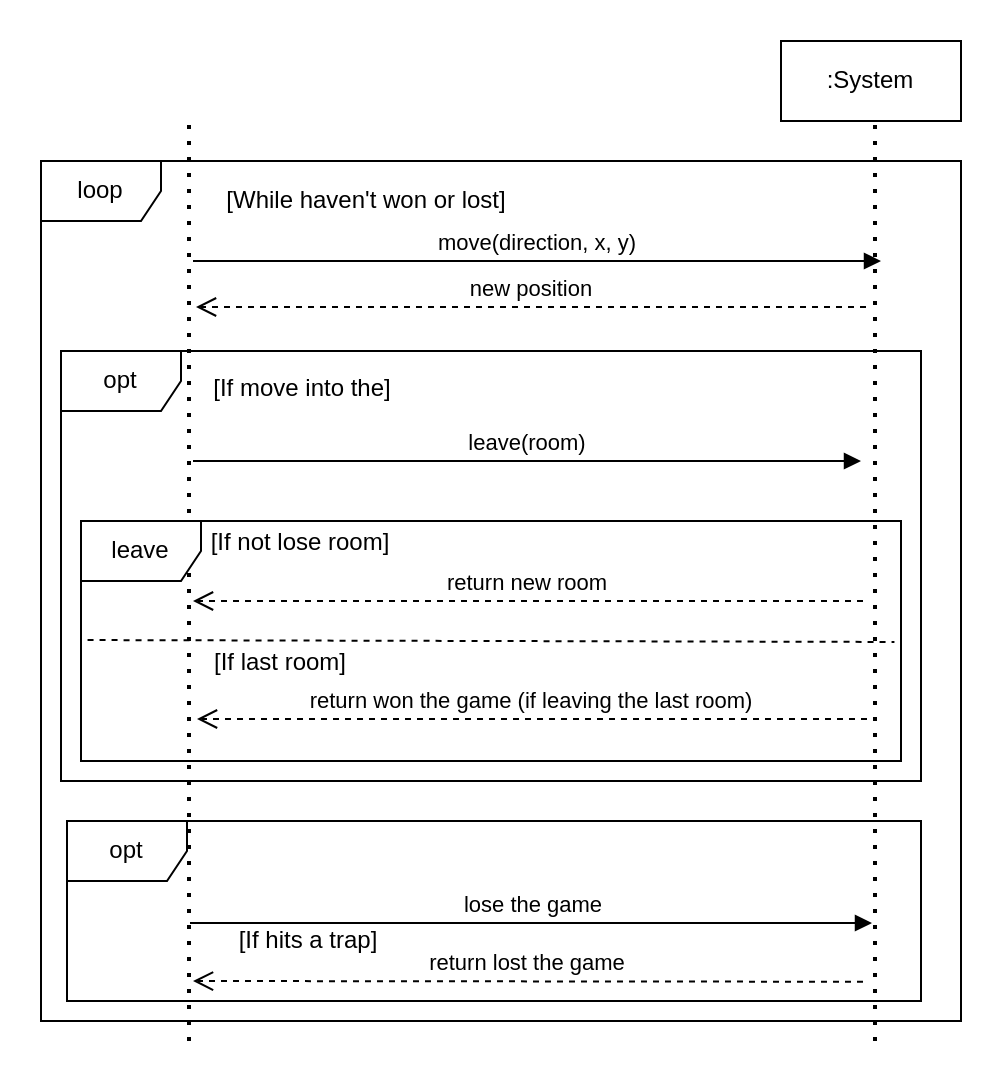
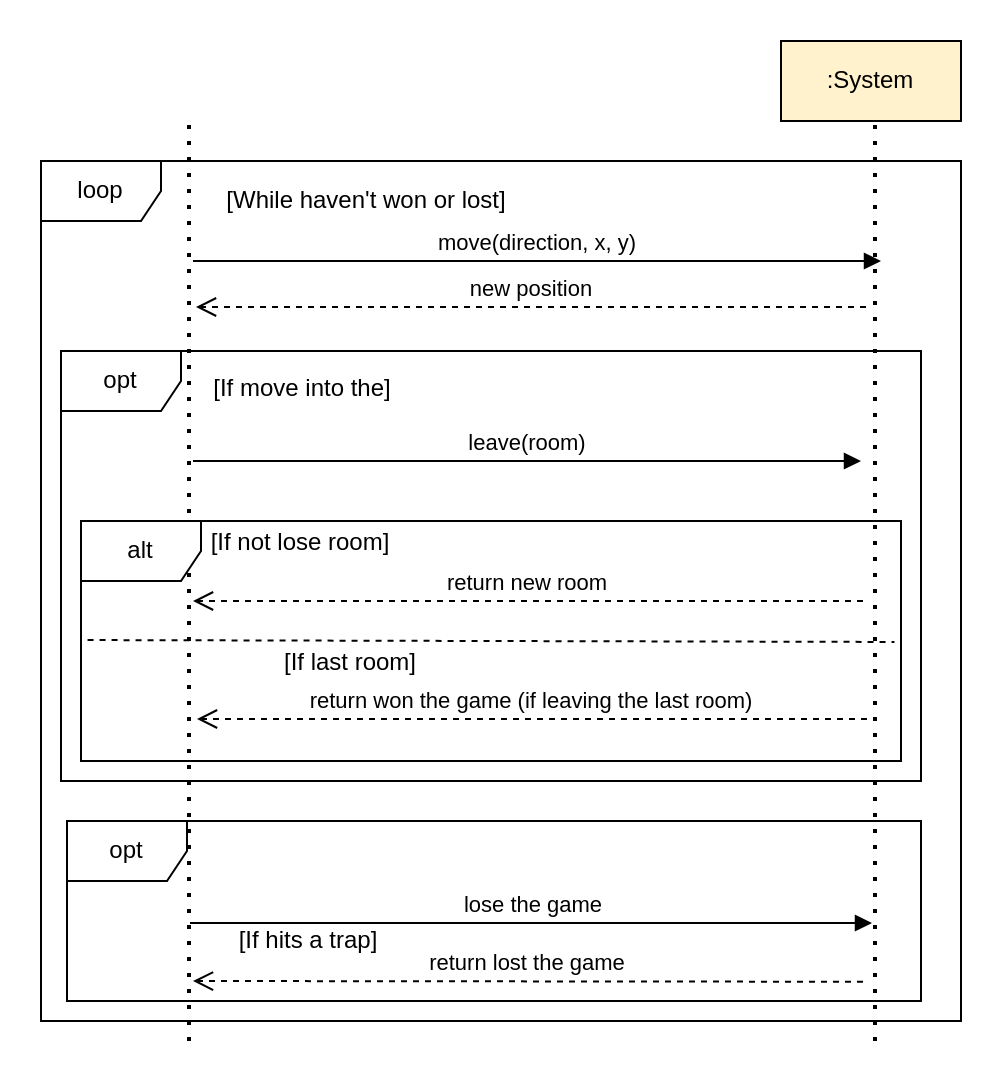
(871, 81) -> (871, 81)
(141, 551) -> (141, 551)
(281, 663) -> (351, 663)
